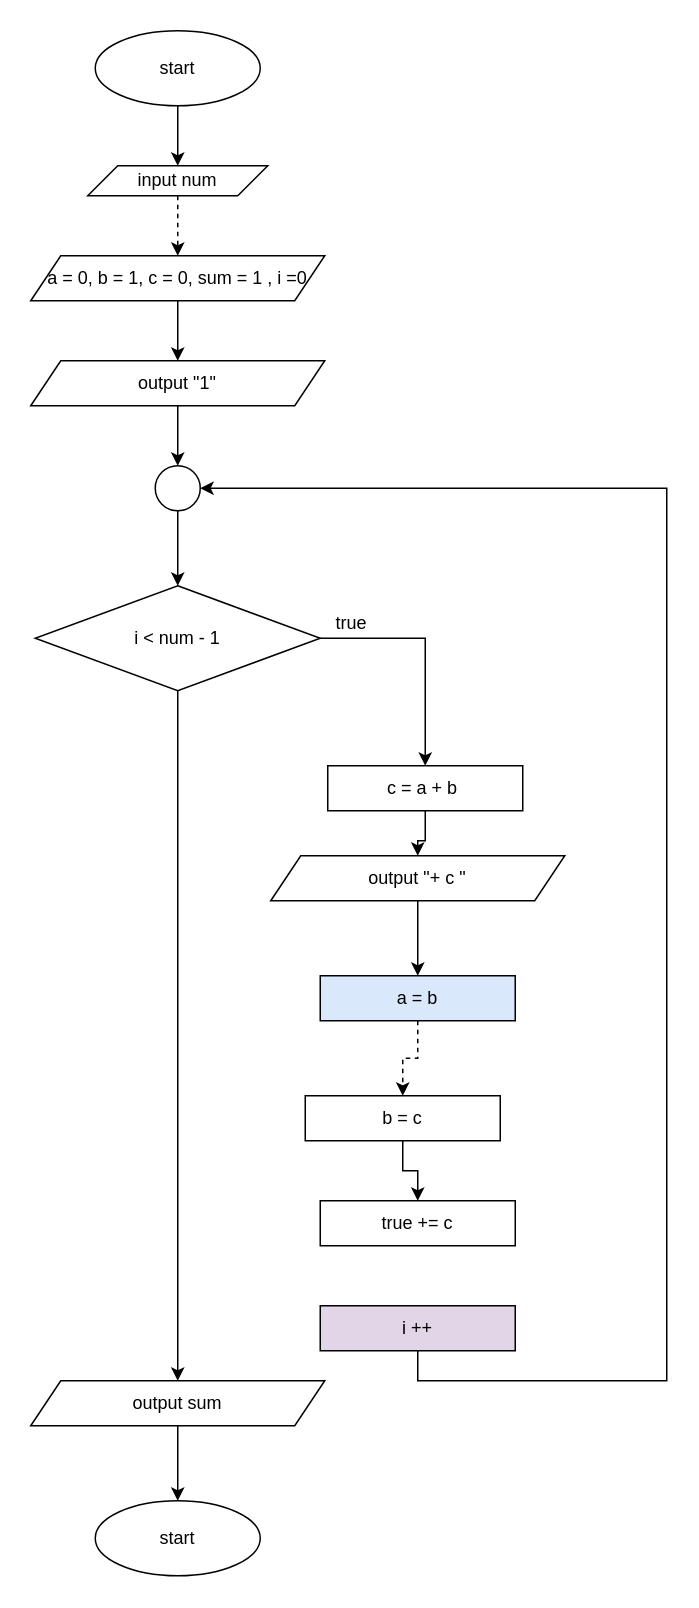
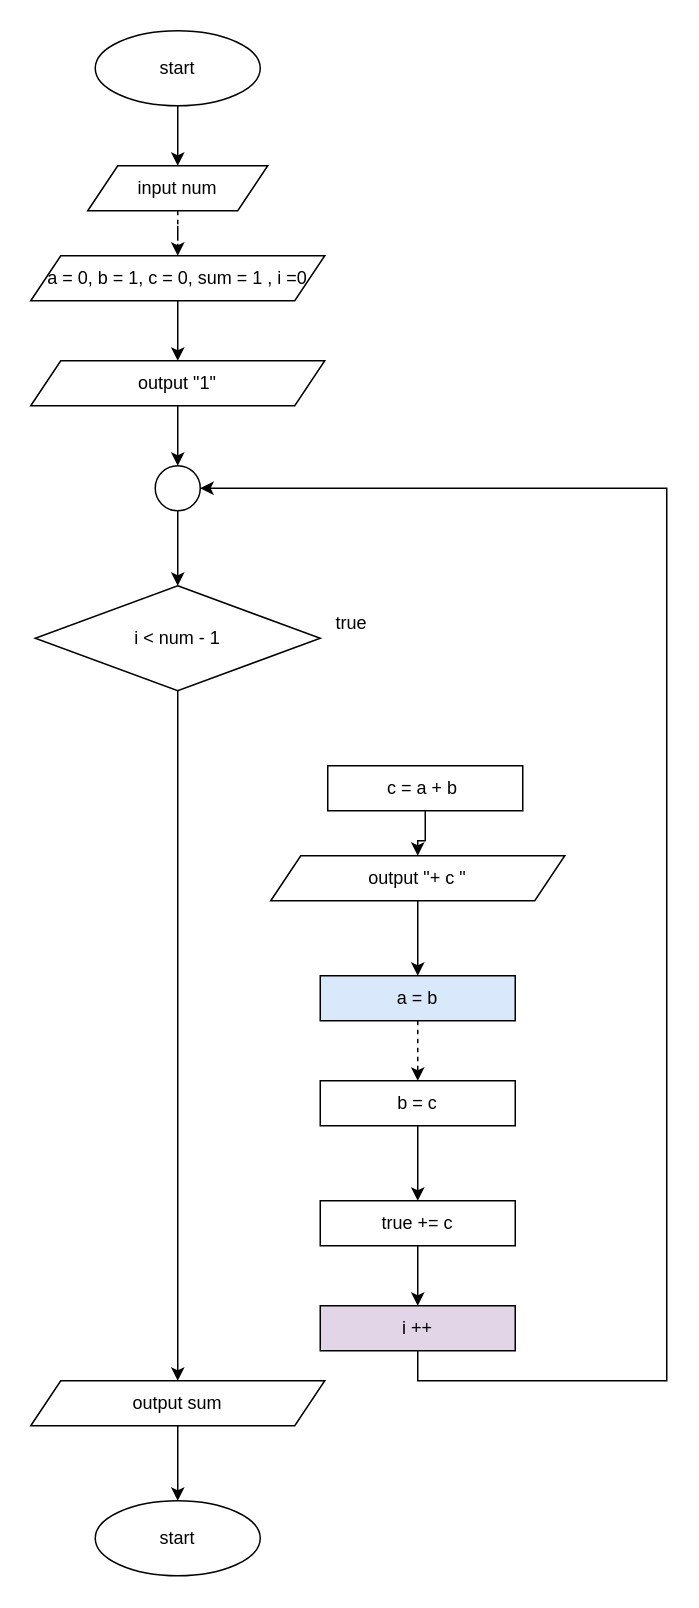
(178, 181) -> (178, 188)
(425, 644) -> none
(403, 1118) -> (418, 1103)
none -> (418, 1271)
